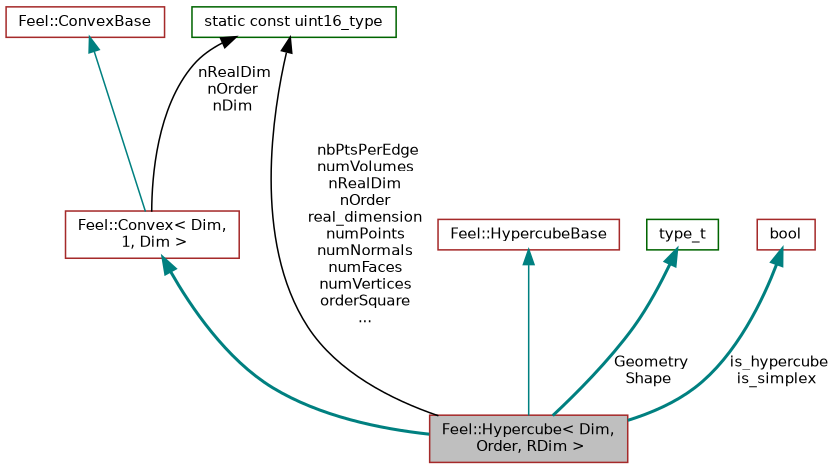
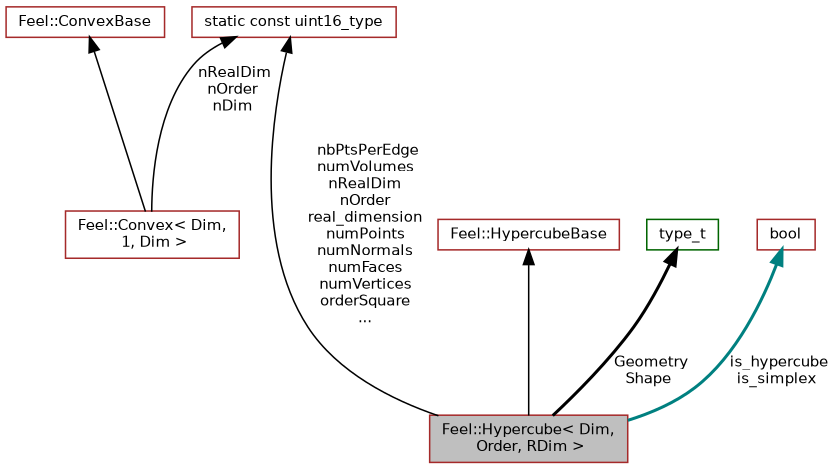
(294, 22) -> (294, 22)
(120, 132) -> (120, 132)
(529, 340) -> (529, 340)
(619, 346) -> (619, 346)
(276, 390) -> none
